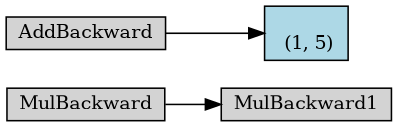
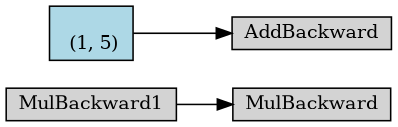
(207, 33) -> (175, 33)
(185, 104) -> (197, 104)
